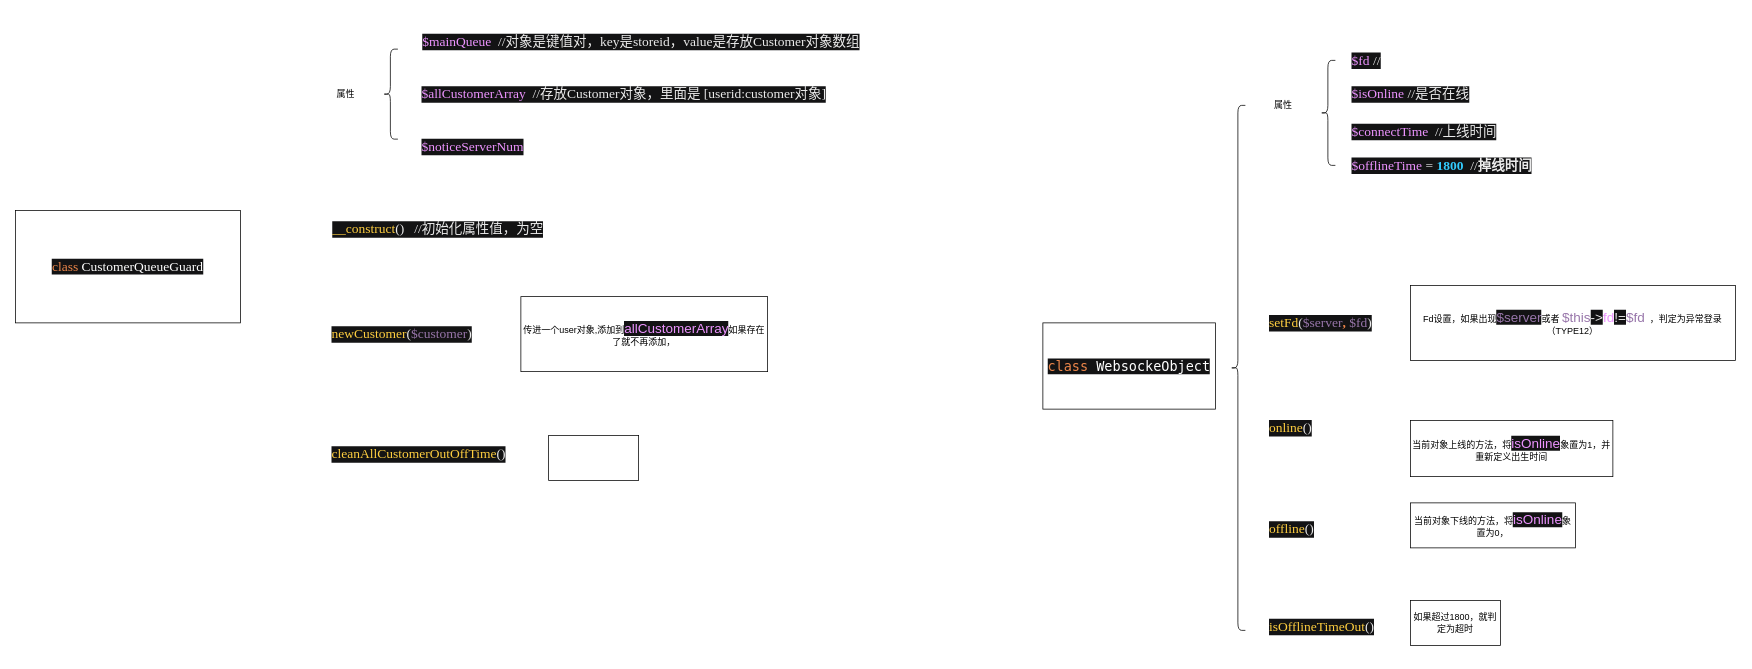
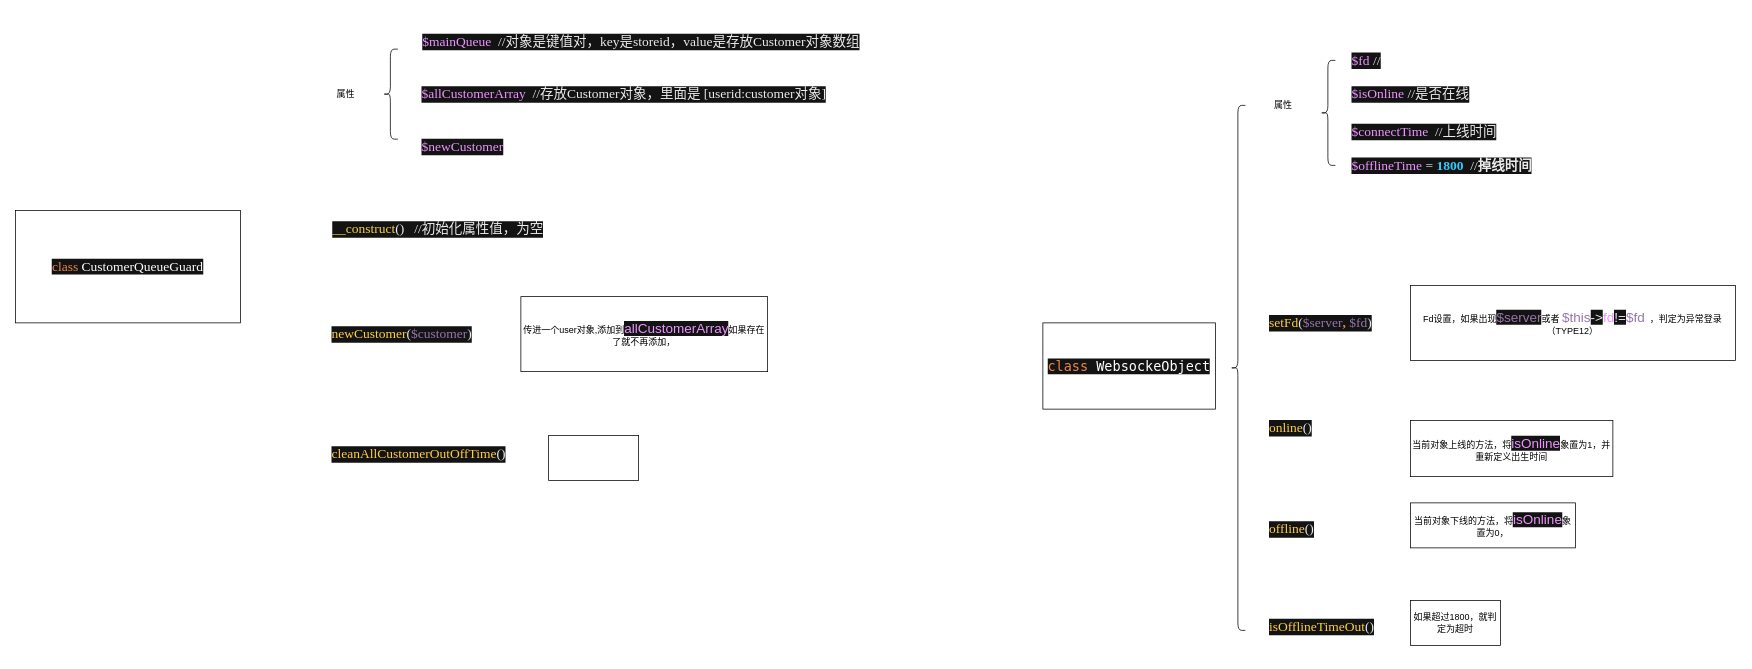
(461, 131) -> (452, 131)
